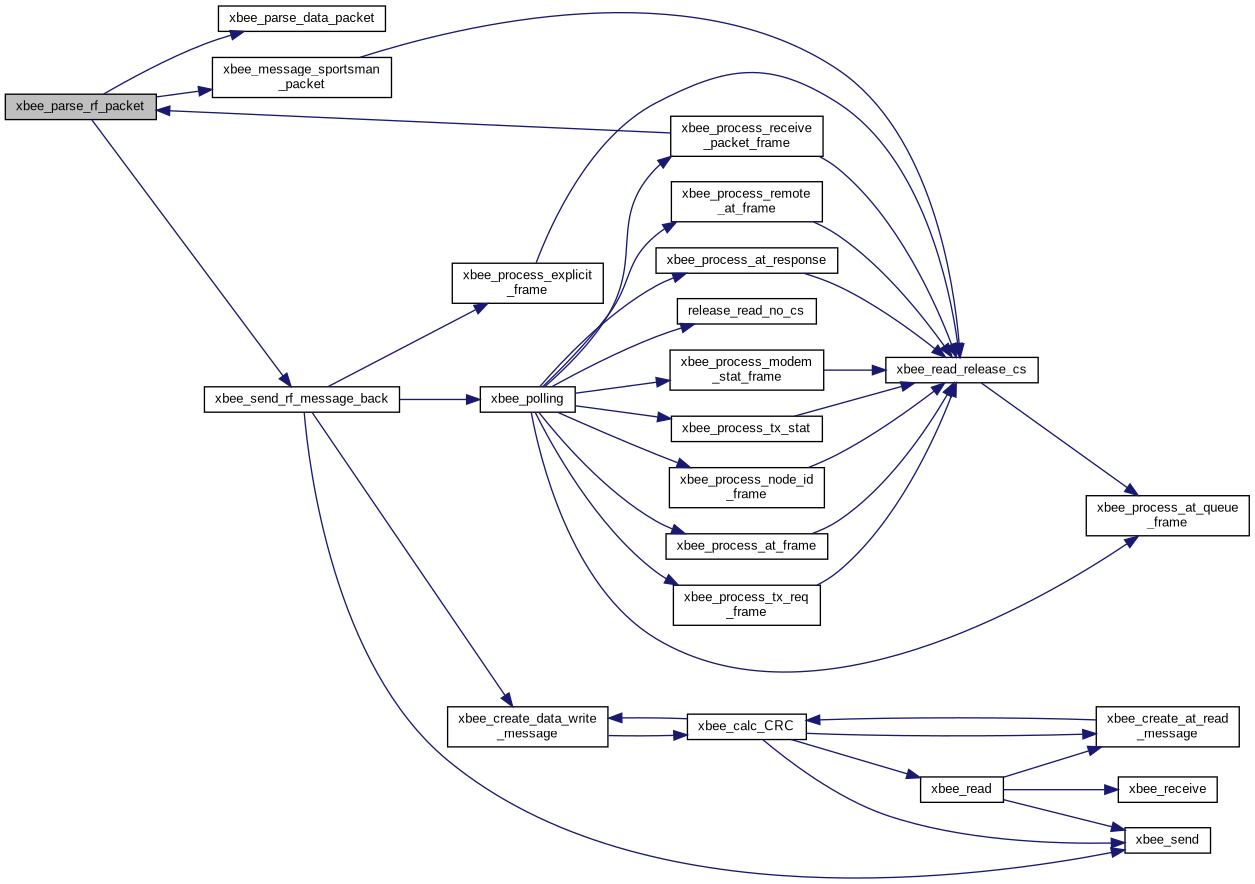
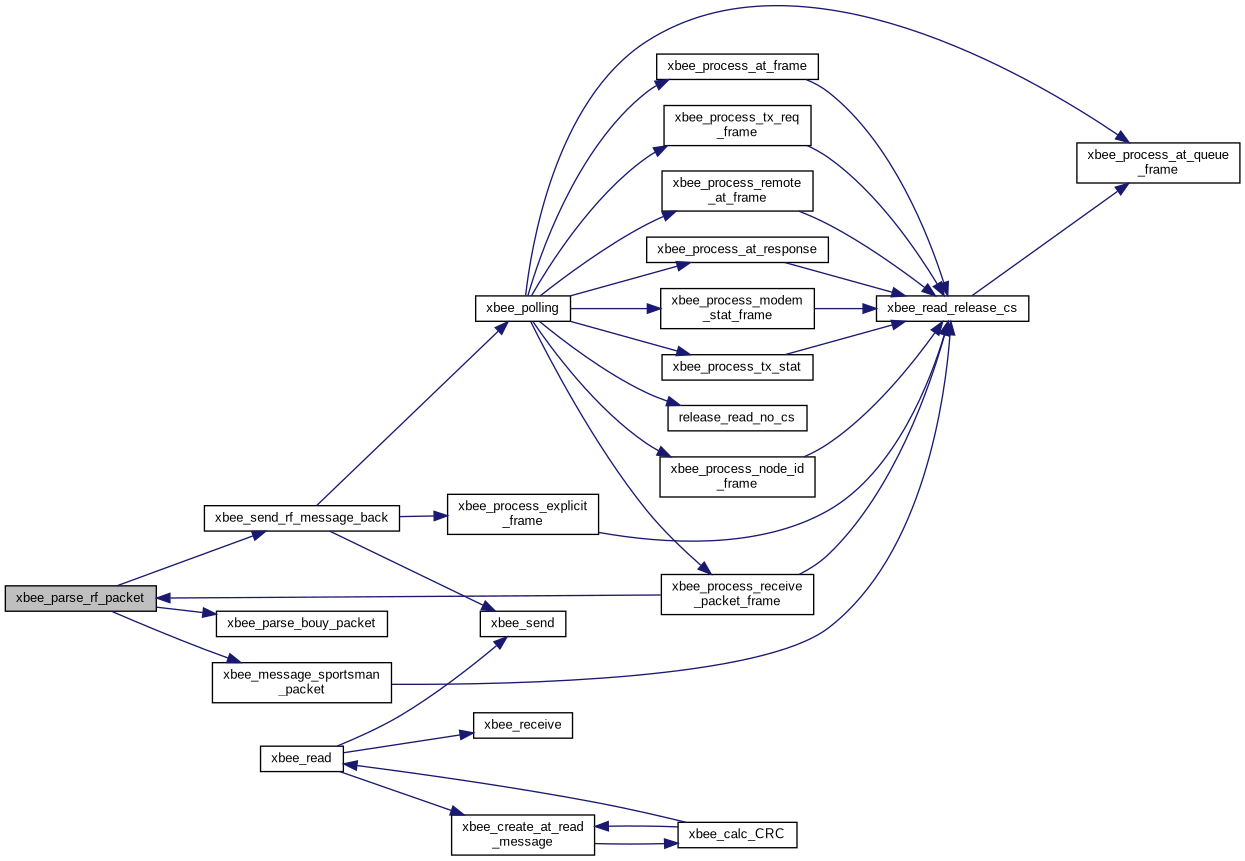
(302, 19) -> (302, 624)
(528, 727) -> none
(926, 826) -> none
